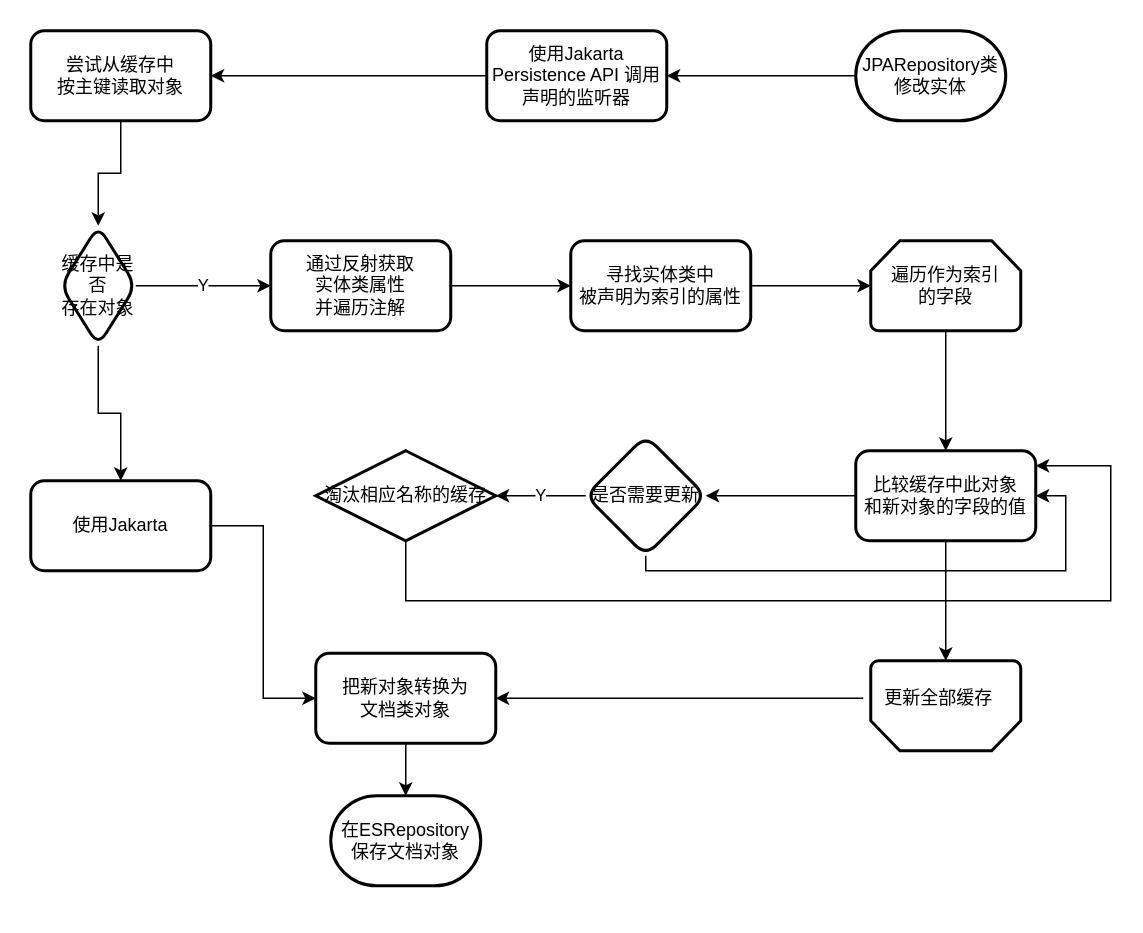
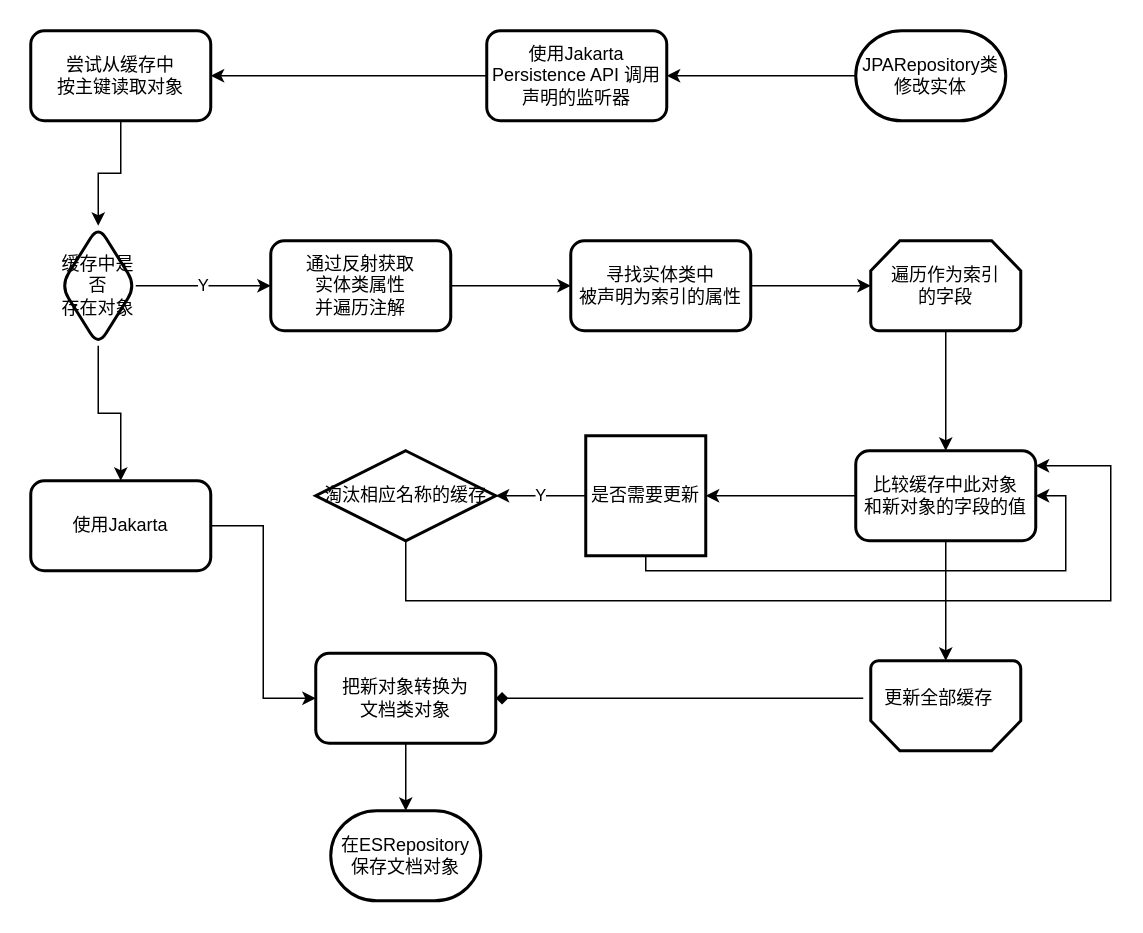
(646, 496) -> (646, 496)
(507, 698) -> (508, 698)
(406, 841) -> (406, 856)
